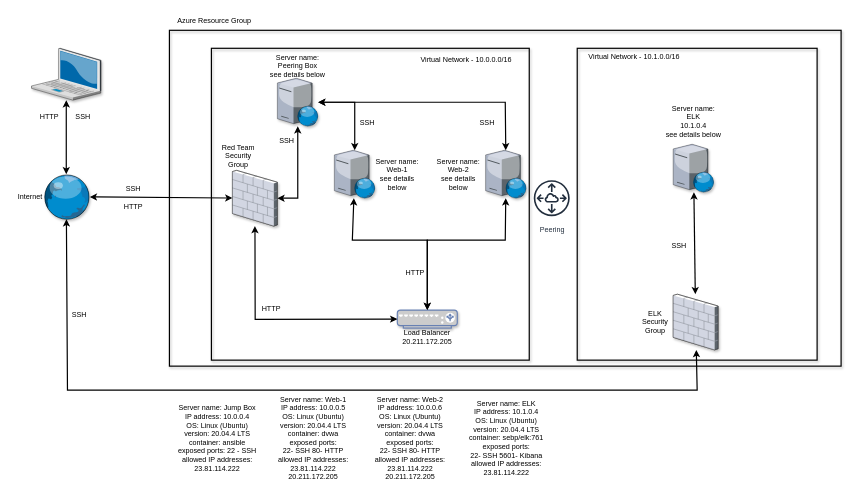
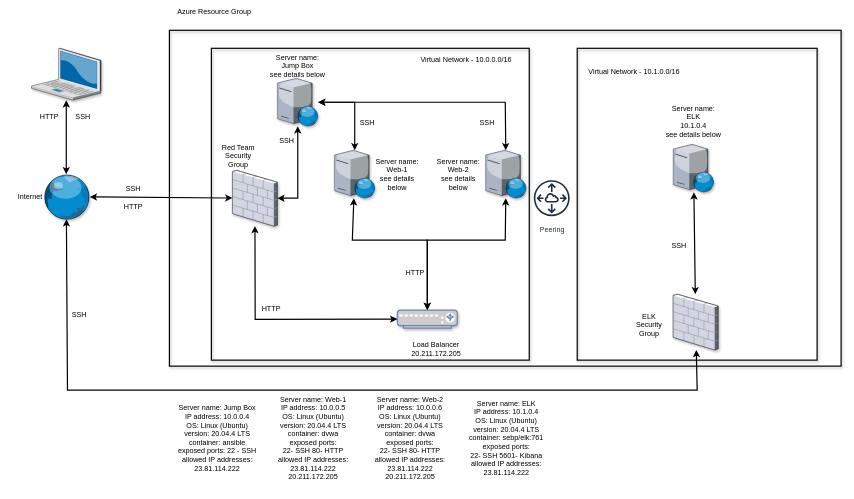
(215, 21) -> (215, 12)
(635, 57) -> (635, 72)
(298, 66) -> (298, 66)
(656, 322) -> (650, 325)
(428, 337) -> (437, 349)
